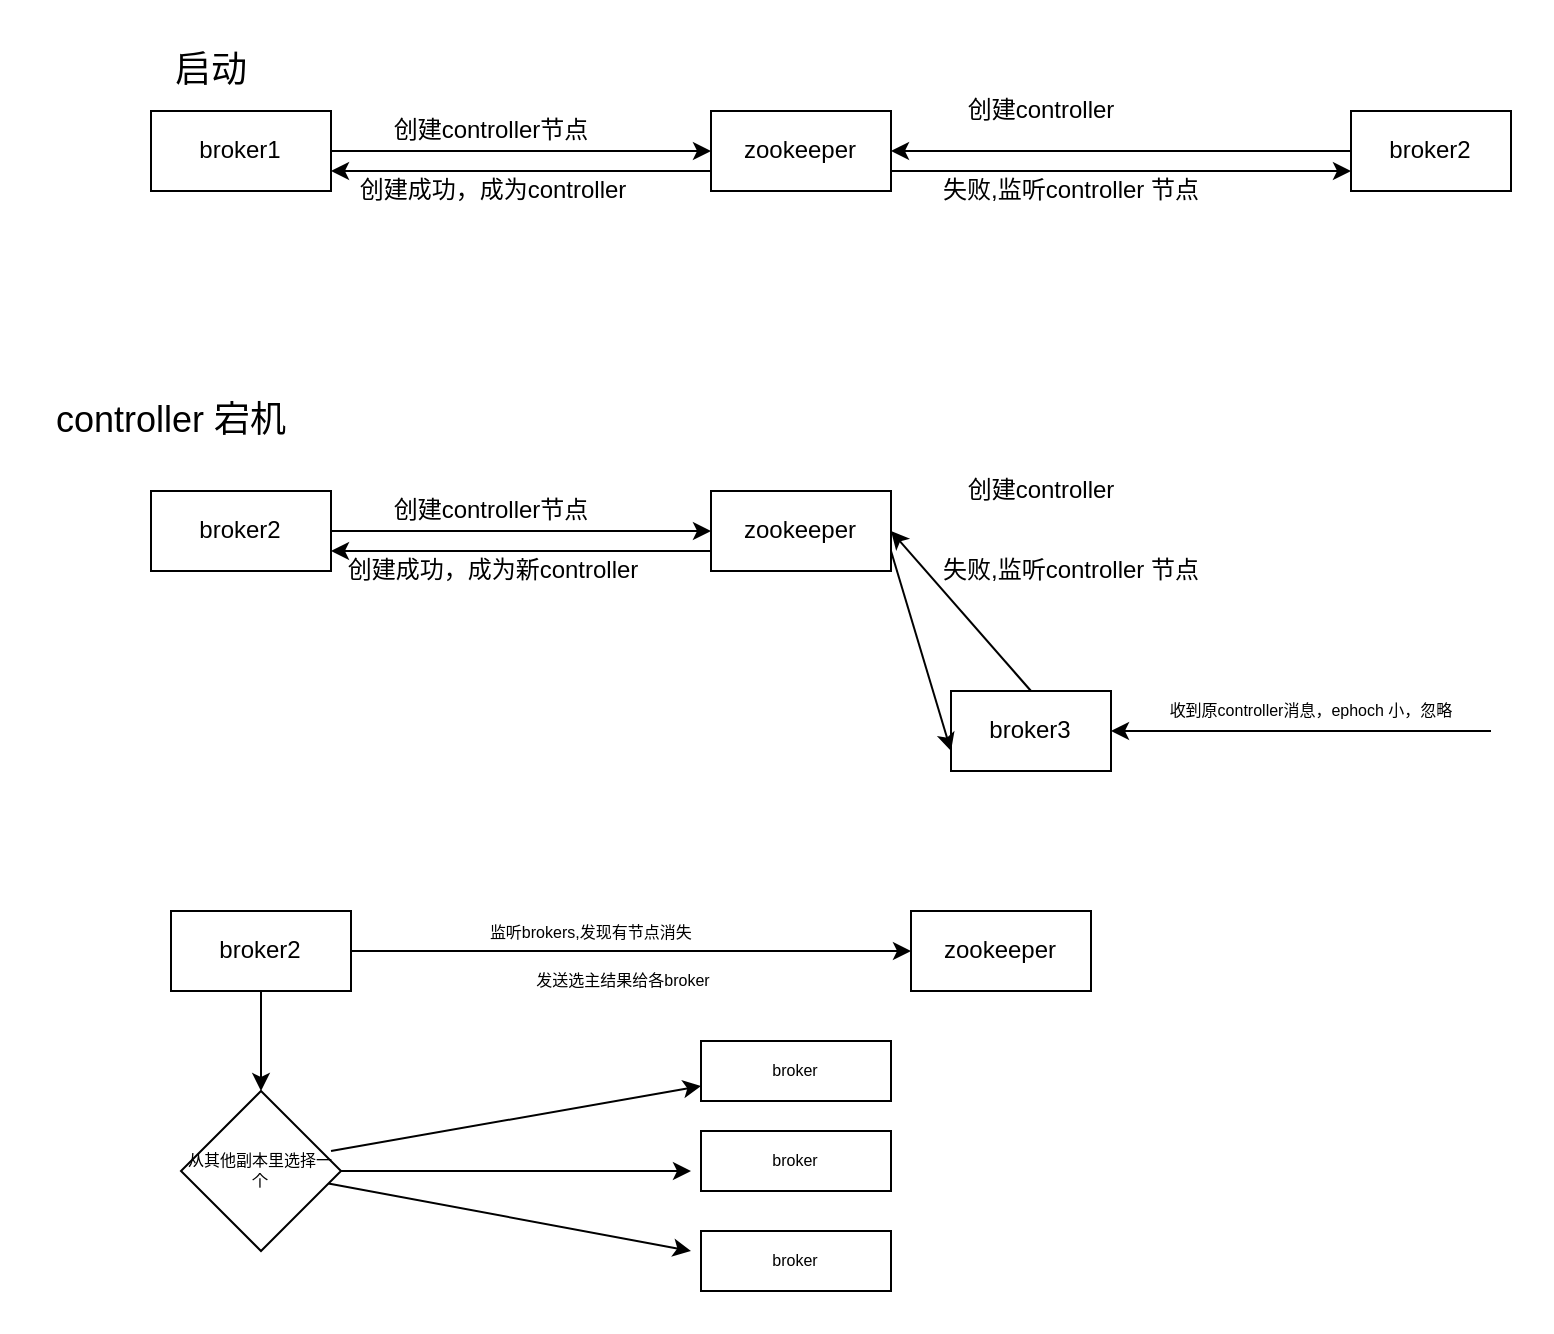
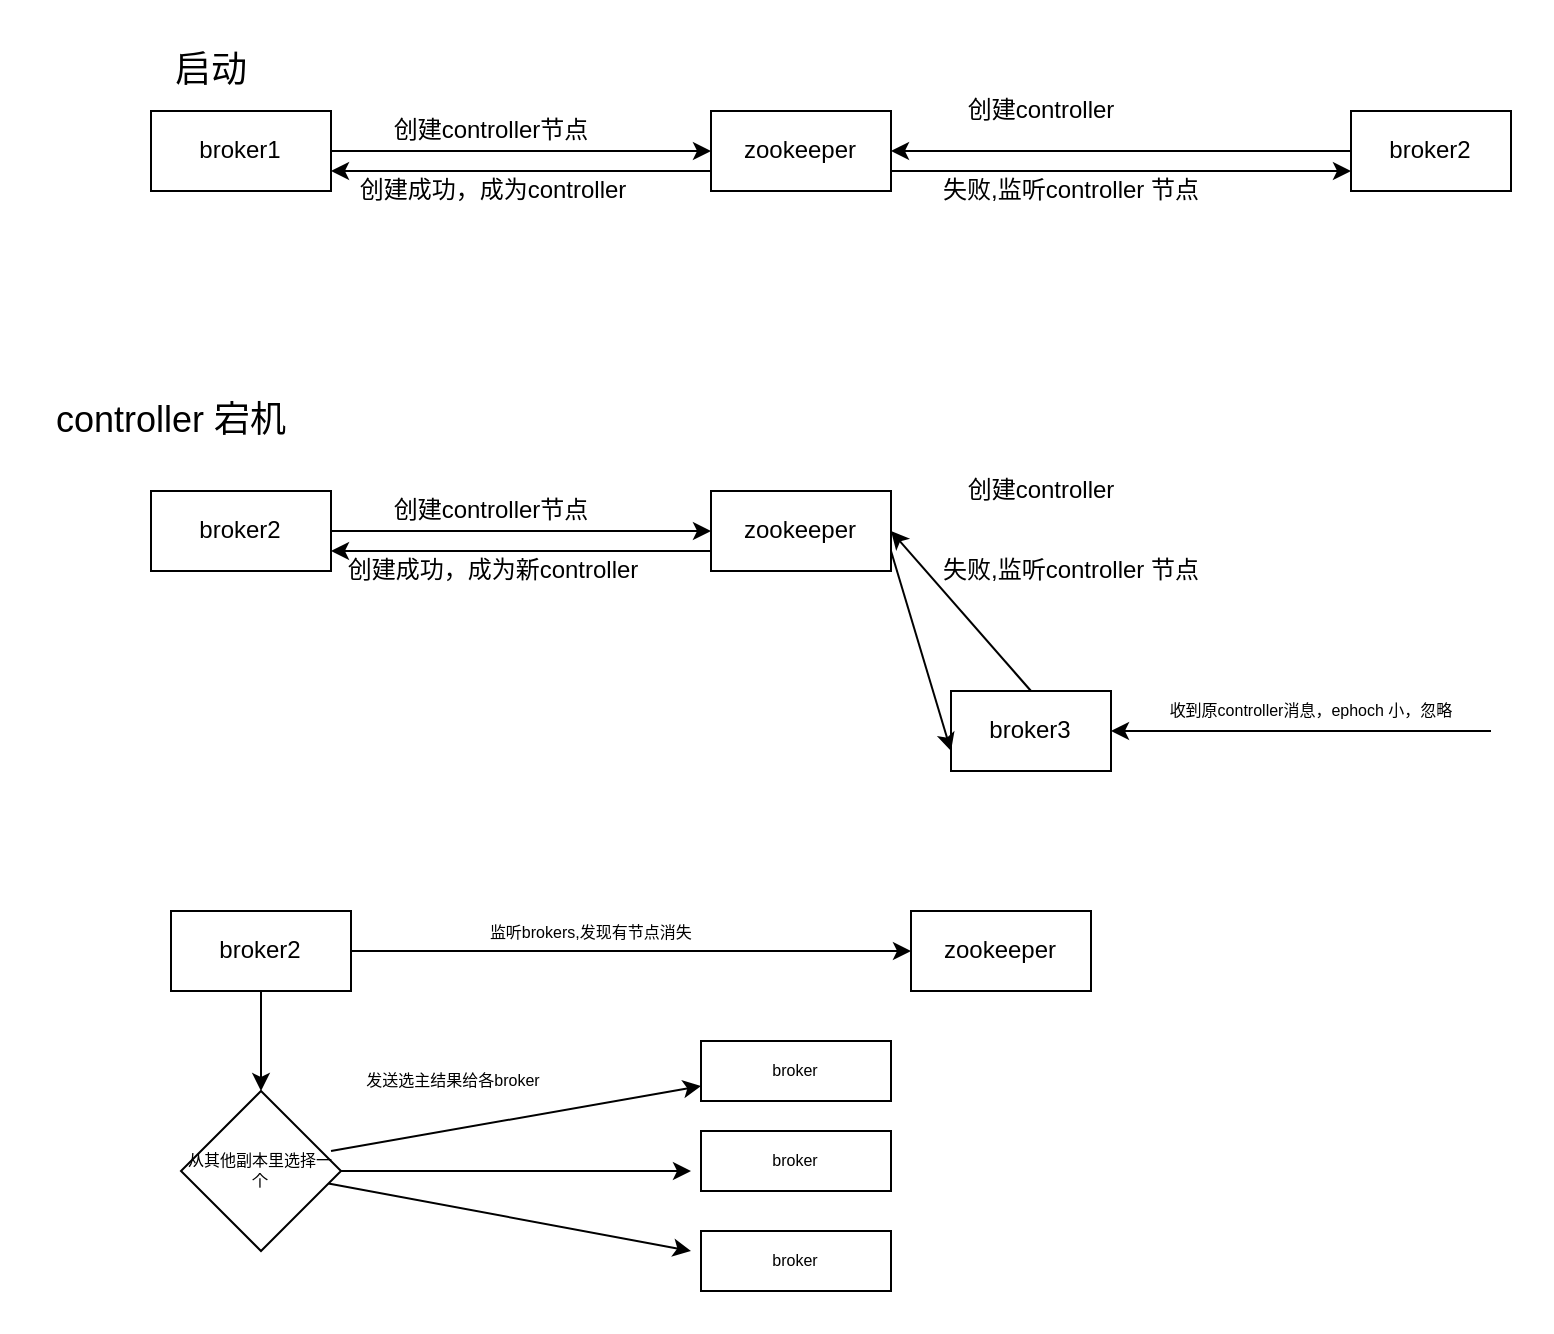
(623, 981) -> (453, 1081)
